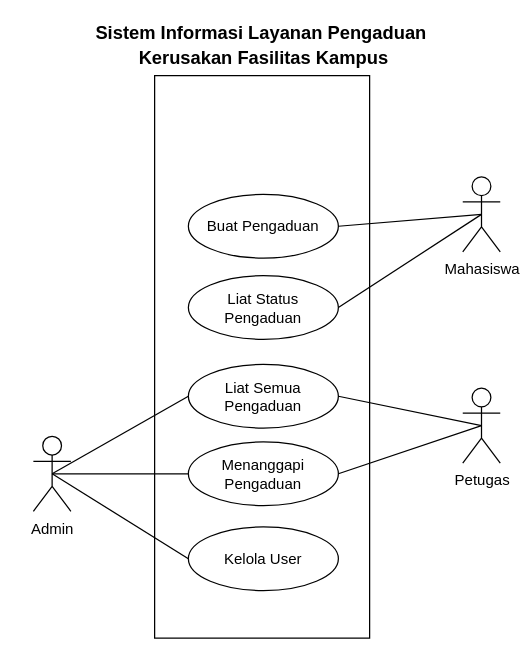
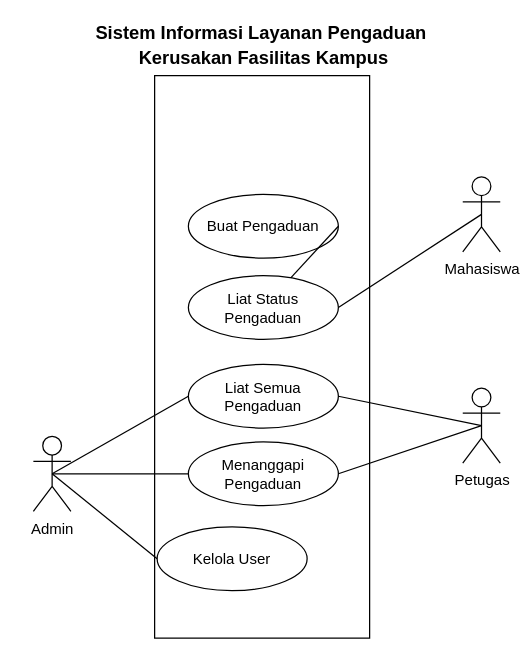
(408, 220) -> (314, 252)
(263, 559) -> (232, 559)
